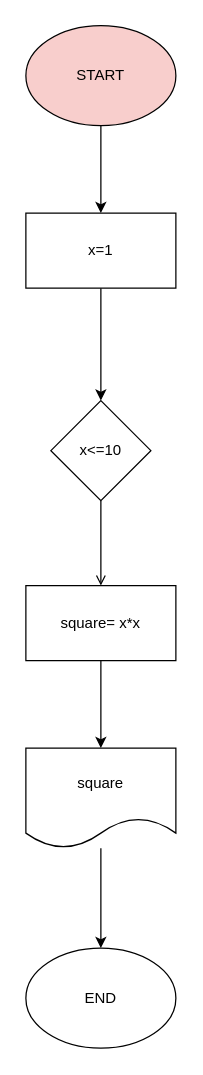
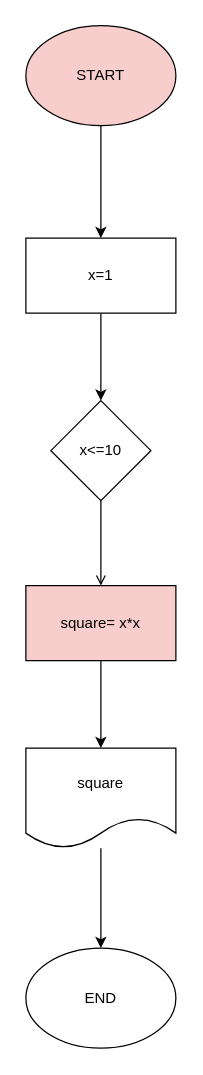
(101, 251) -> (101, 276)
(101, 623) -> (101, 623)
